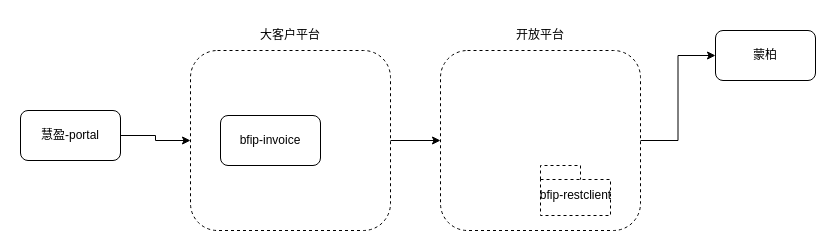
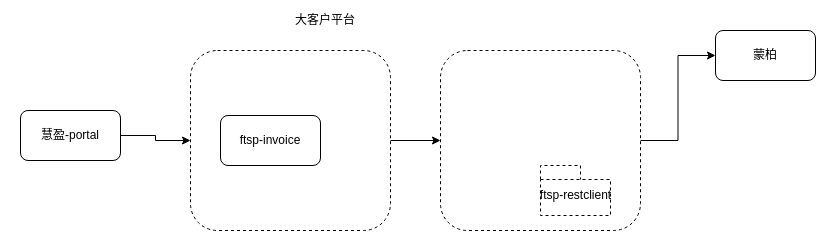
(291, 36) -> (326, 21)
(541, 36) -> none
(271, 141) -> (271, 141)
(576, 196) -> (576, 196)
